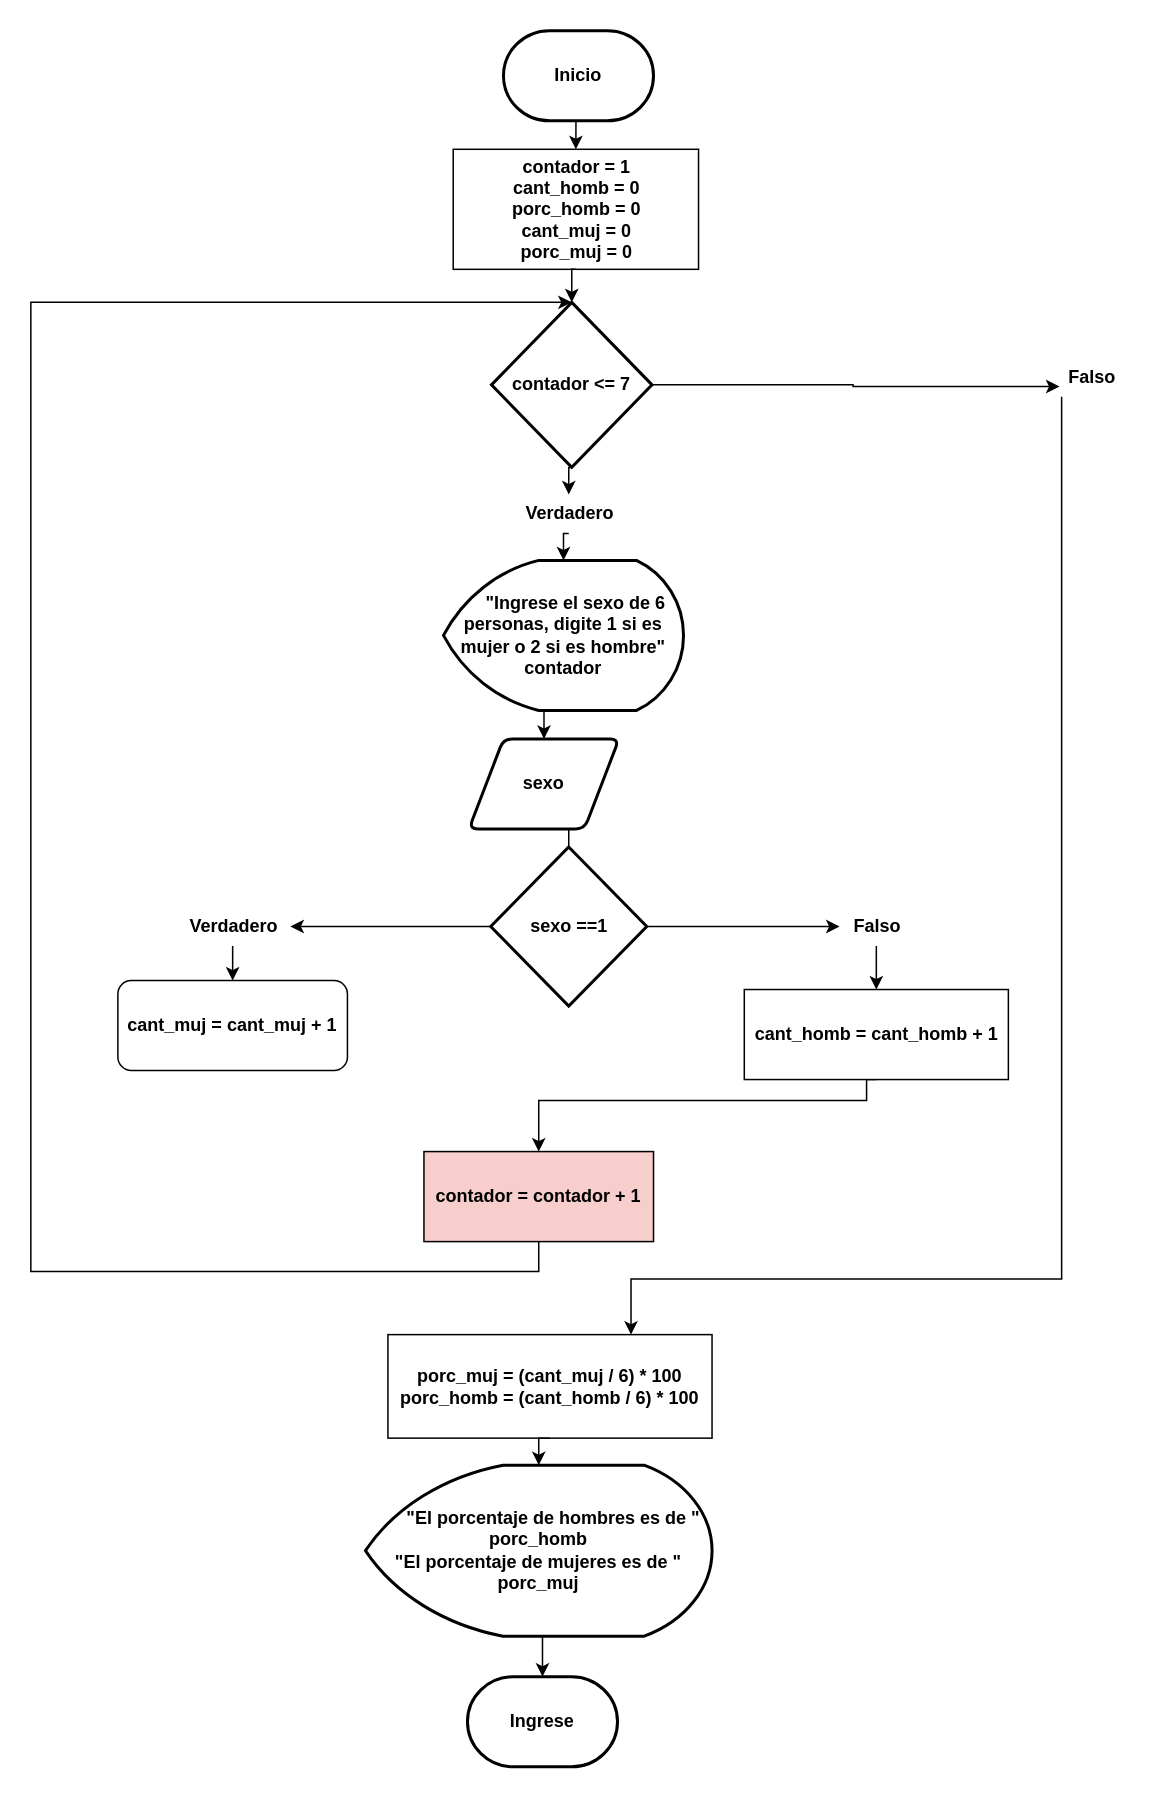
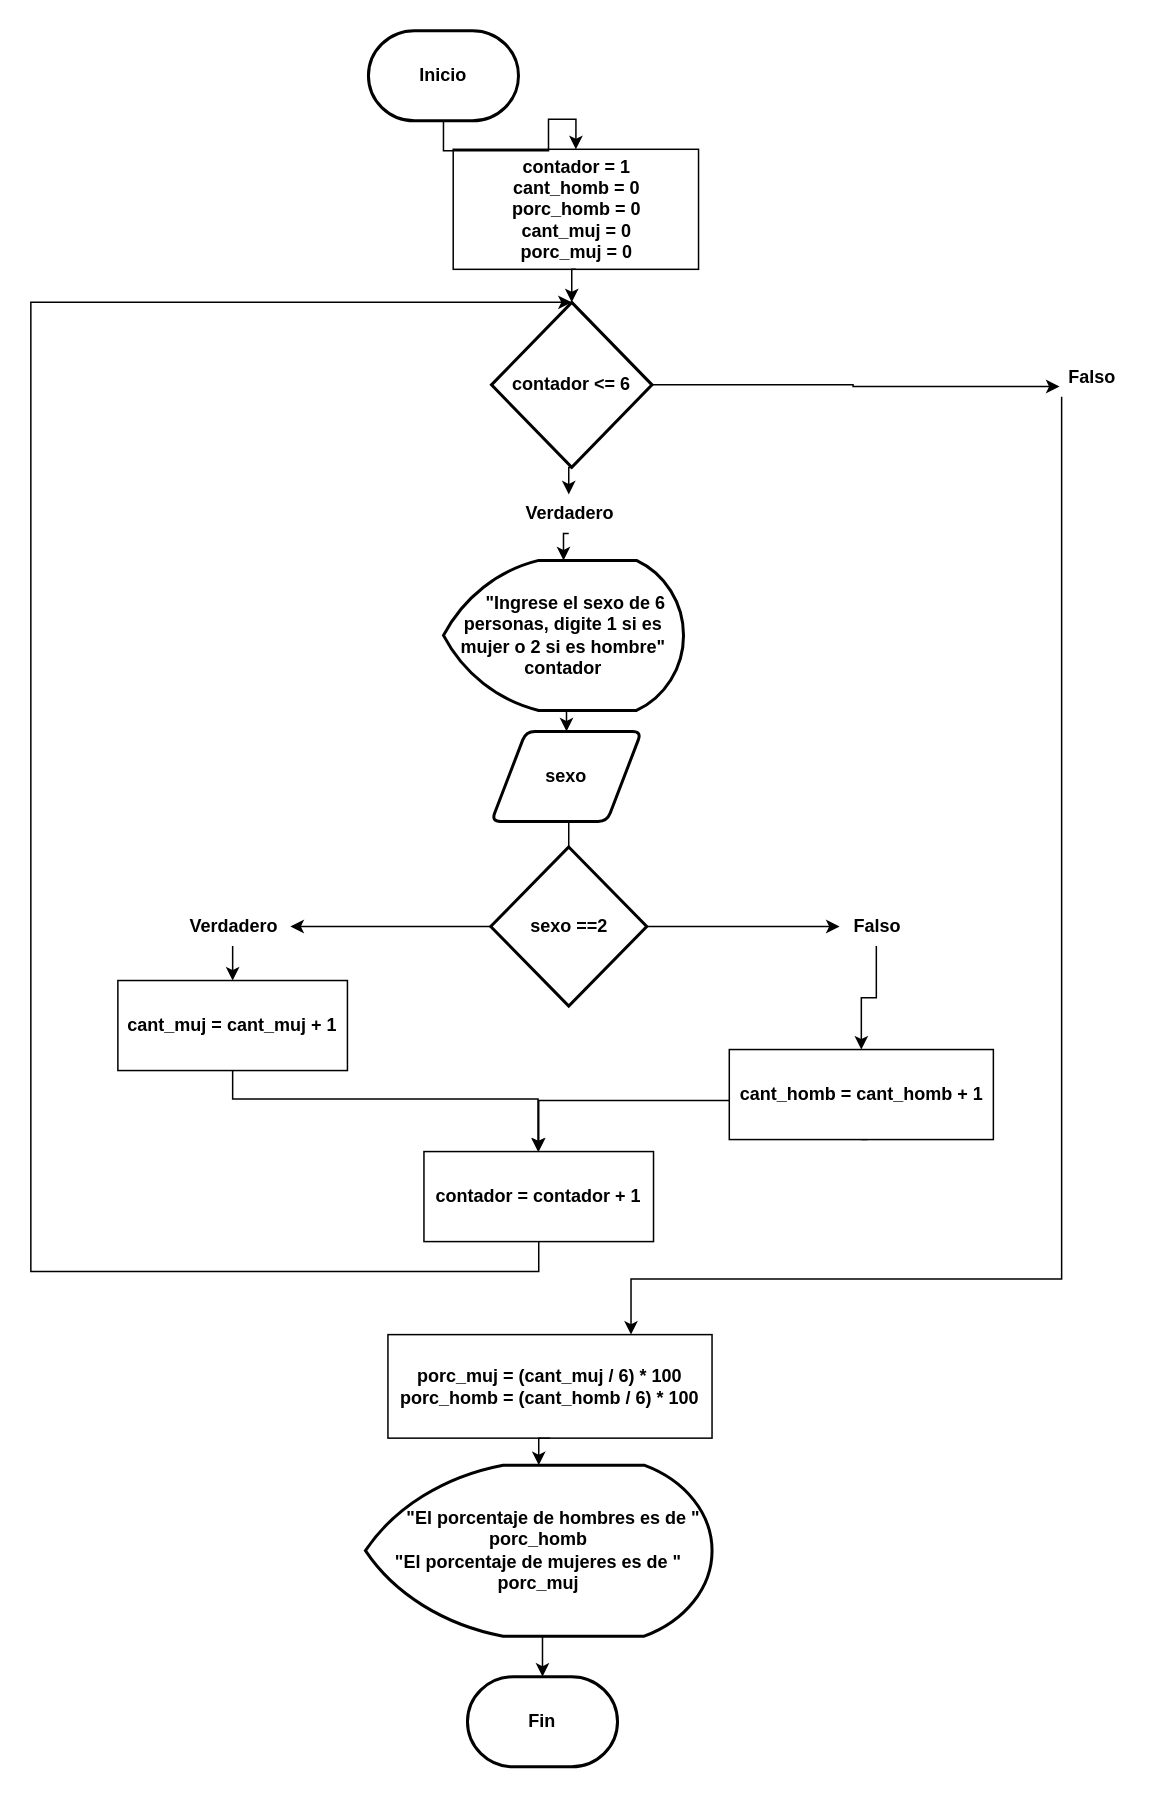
(578, 76) -> (443, 76)
(572, 385) -> (572, 385)
(544, 784) -> (566, 776)
(569, 926) -> (569, 926)
(233, 1025) -> (233, 1025)
(876, 1034) -> (861, 1094)
none -> (371, 1099)
(539, 1196) -> (539, 1196)
(542, 1721) -> (542, 1721)
